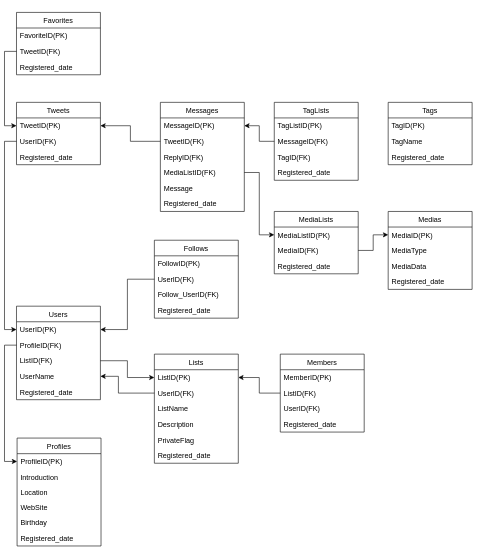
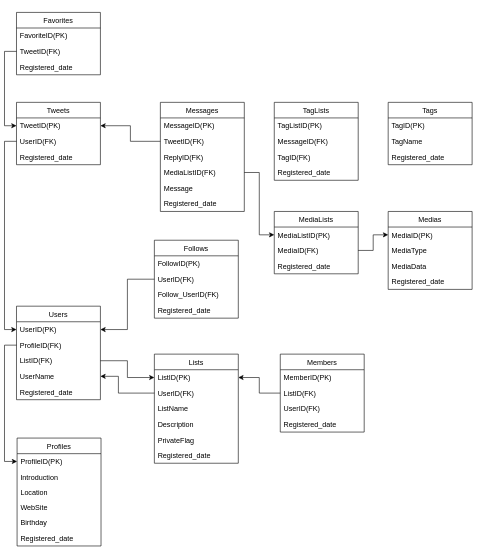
(260, 140) -> none
